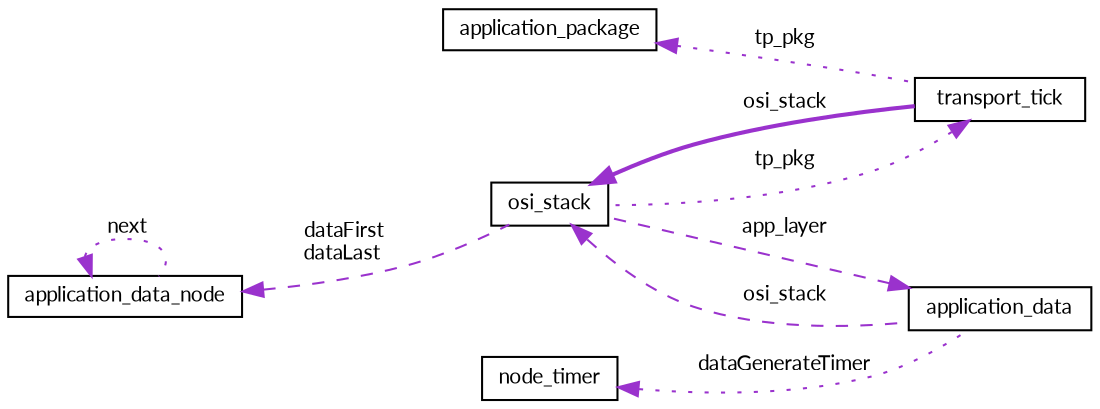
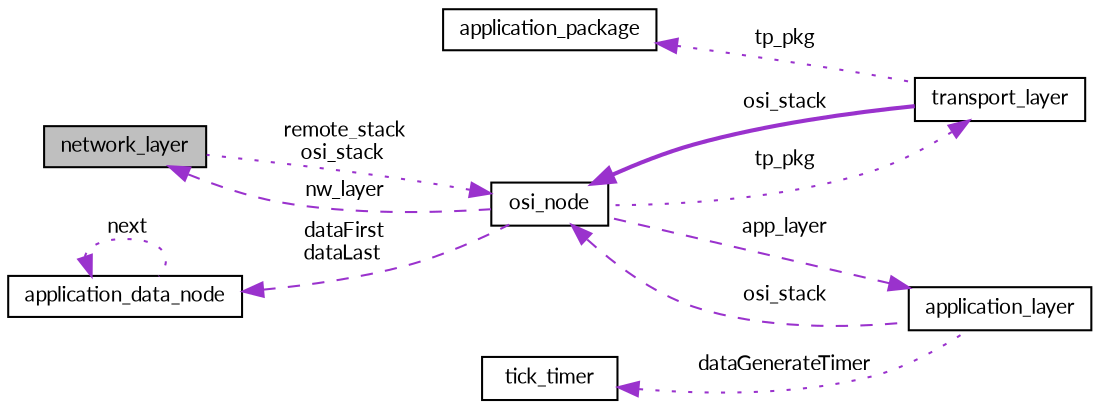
(1000, 99) -> (1000, 99)
none -> (125, 147)
(550, 204) -> (550, 204)
(1000, 309) -> (1000, 309)
(550, 378) -> (550, 378)
